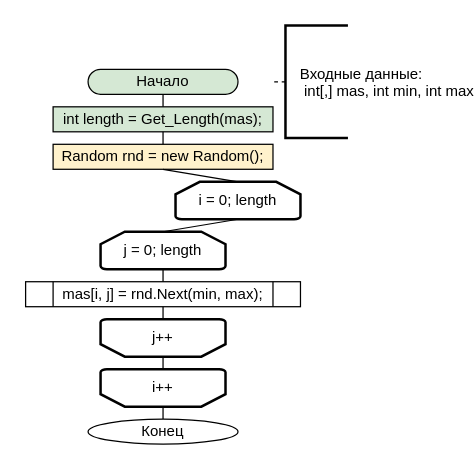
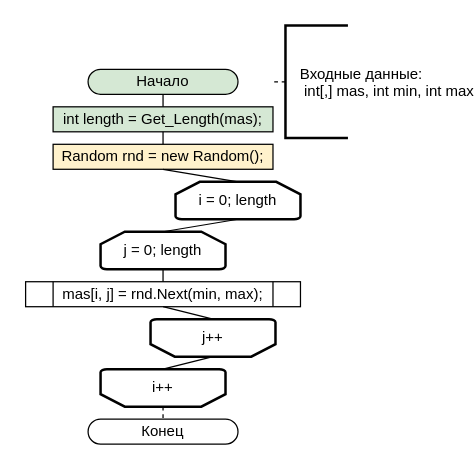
(163, 338) -> (213, 338)
(163, 412) -> (163, 412)
(163, 432) -> (163, 432)
